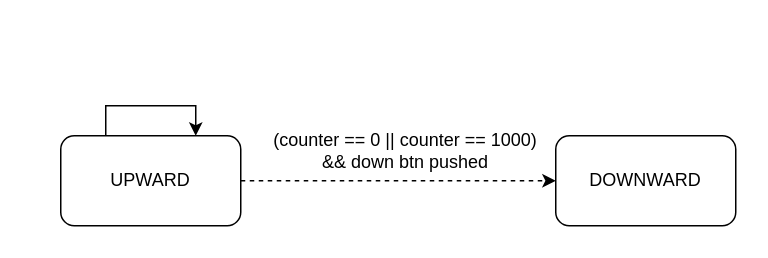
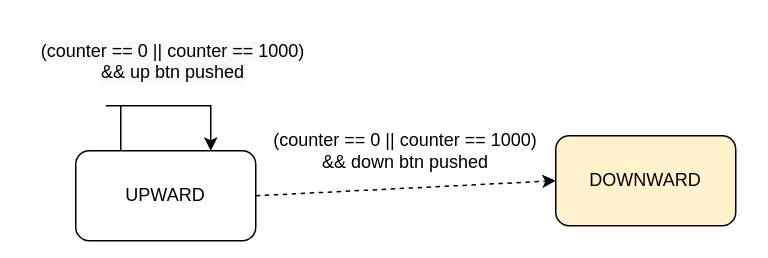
none -> (173, 61)
(151, 181) -> (166, 196)
(646, 181) -> (646, 181)
